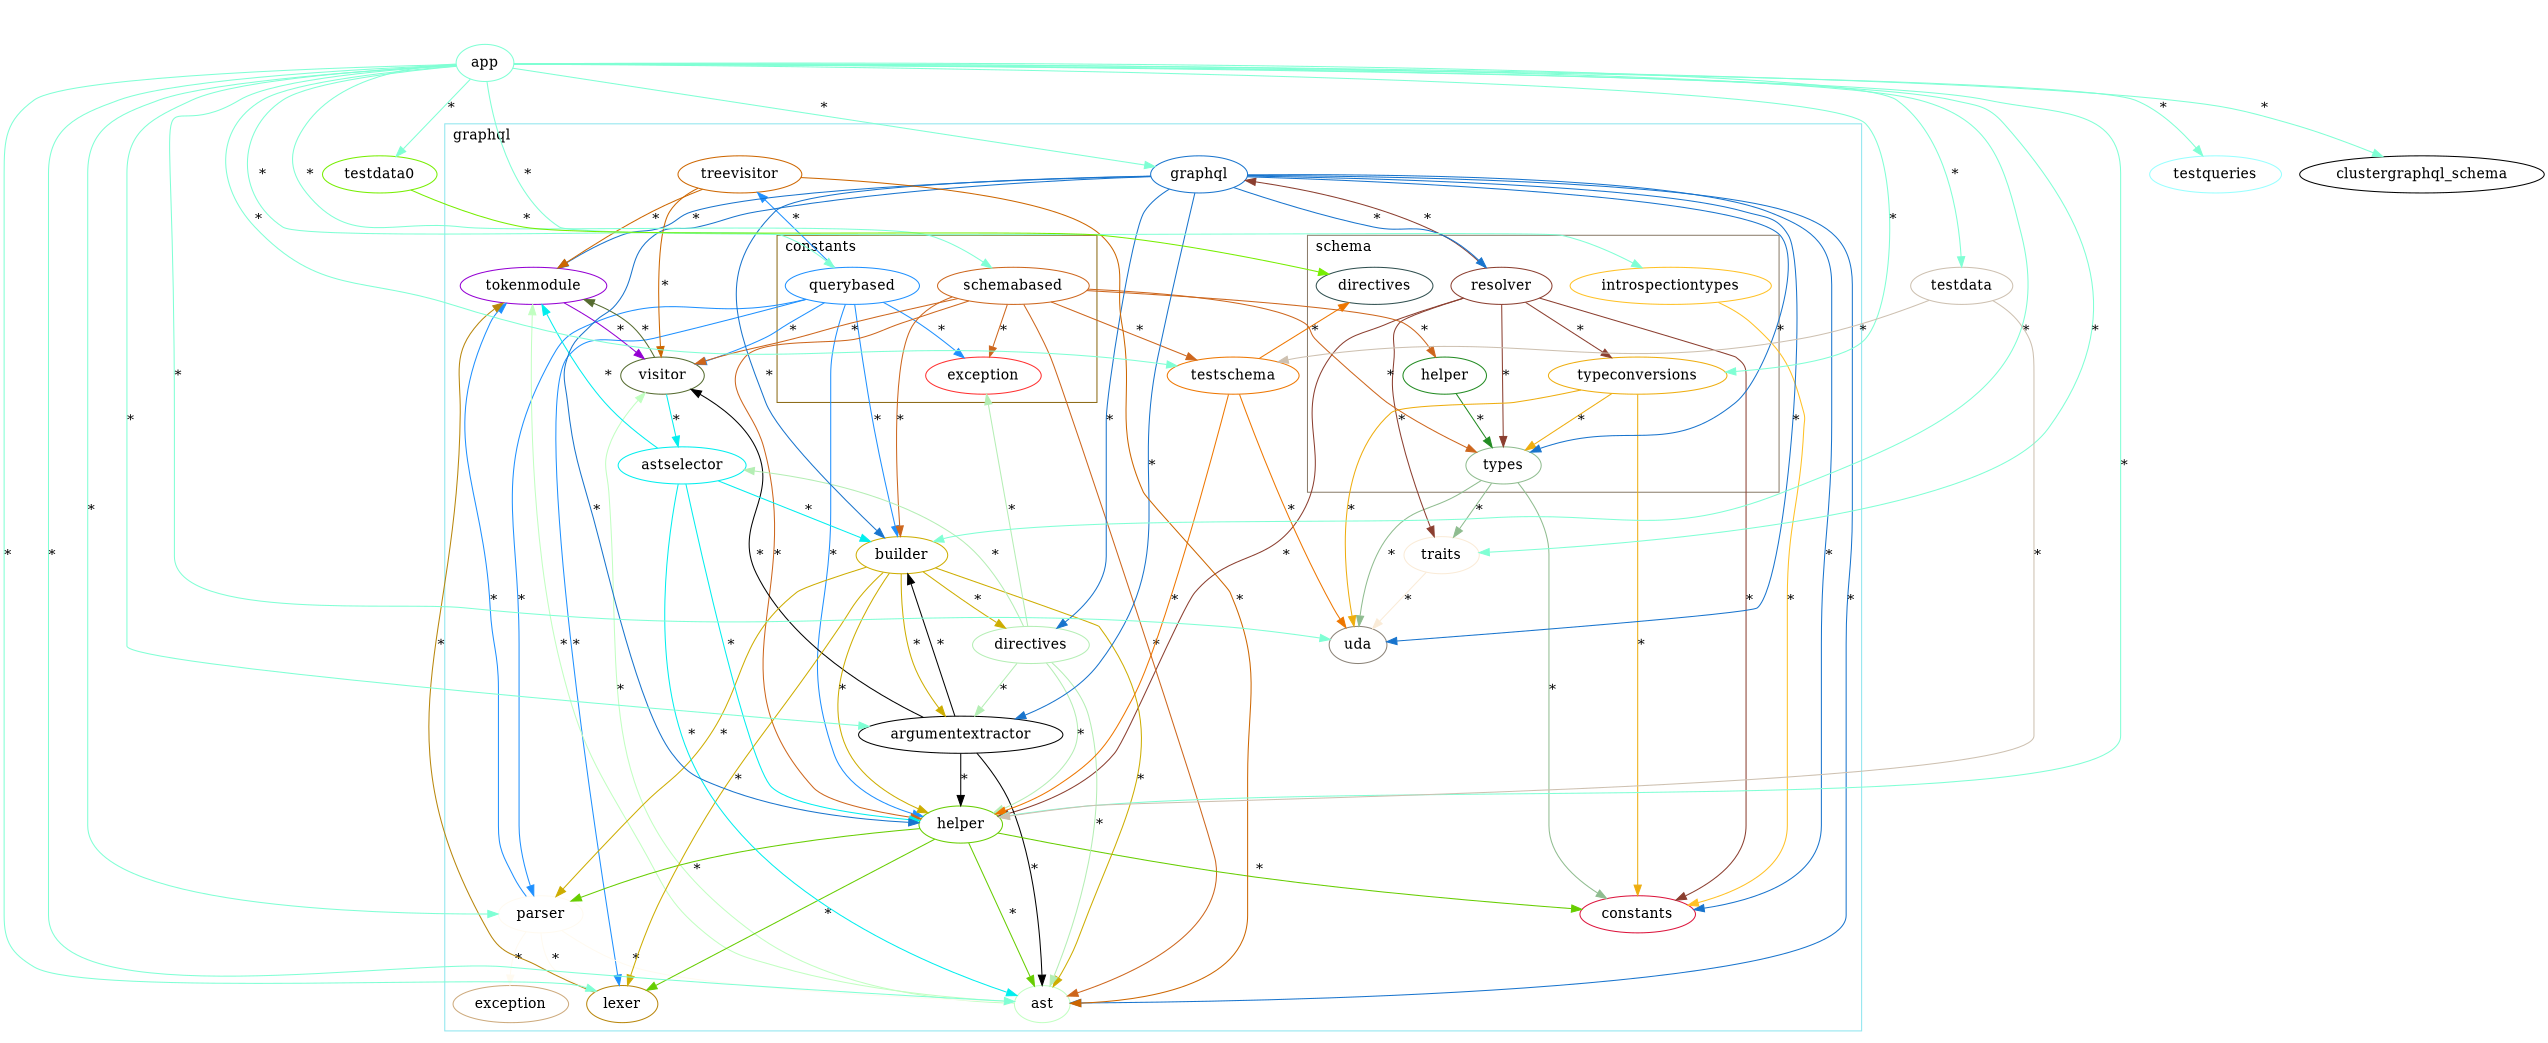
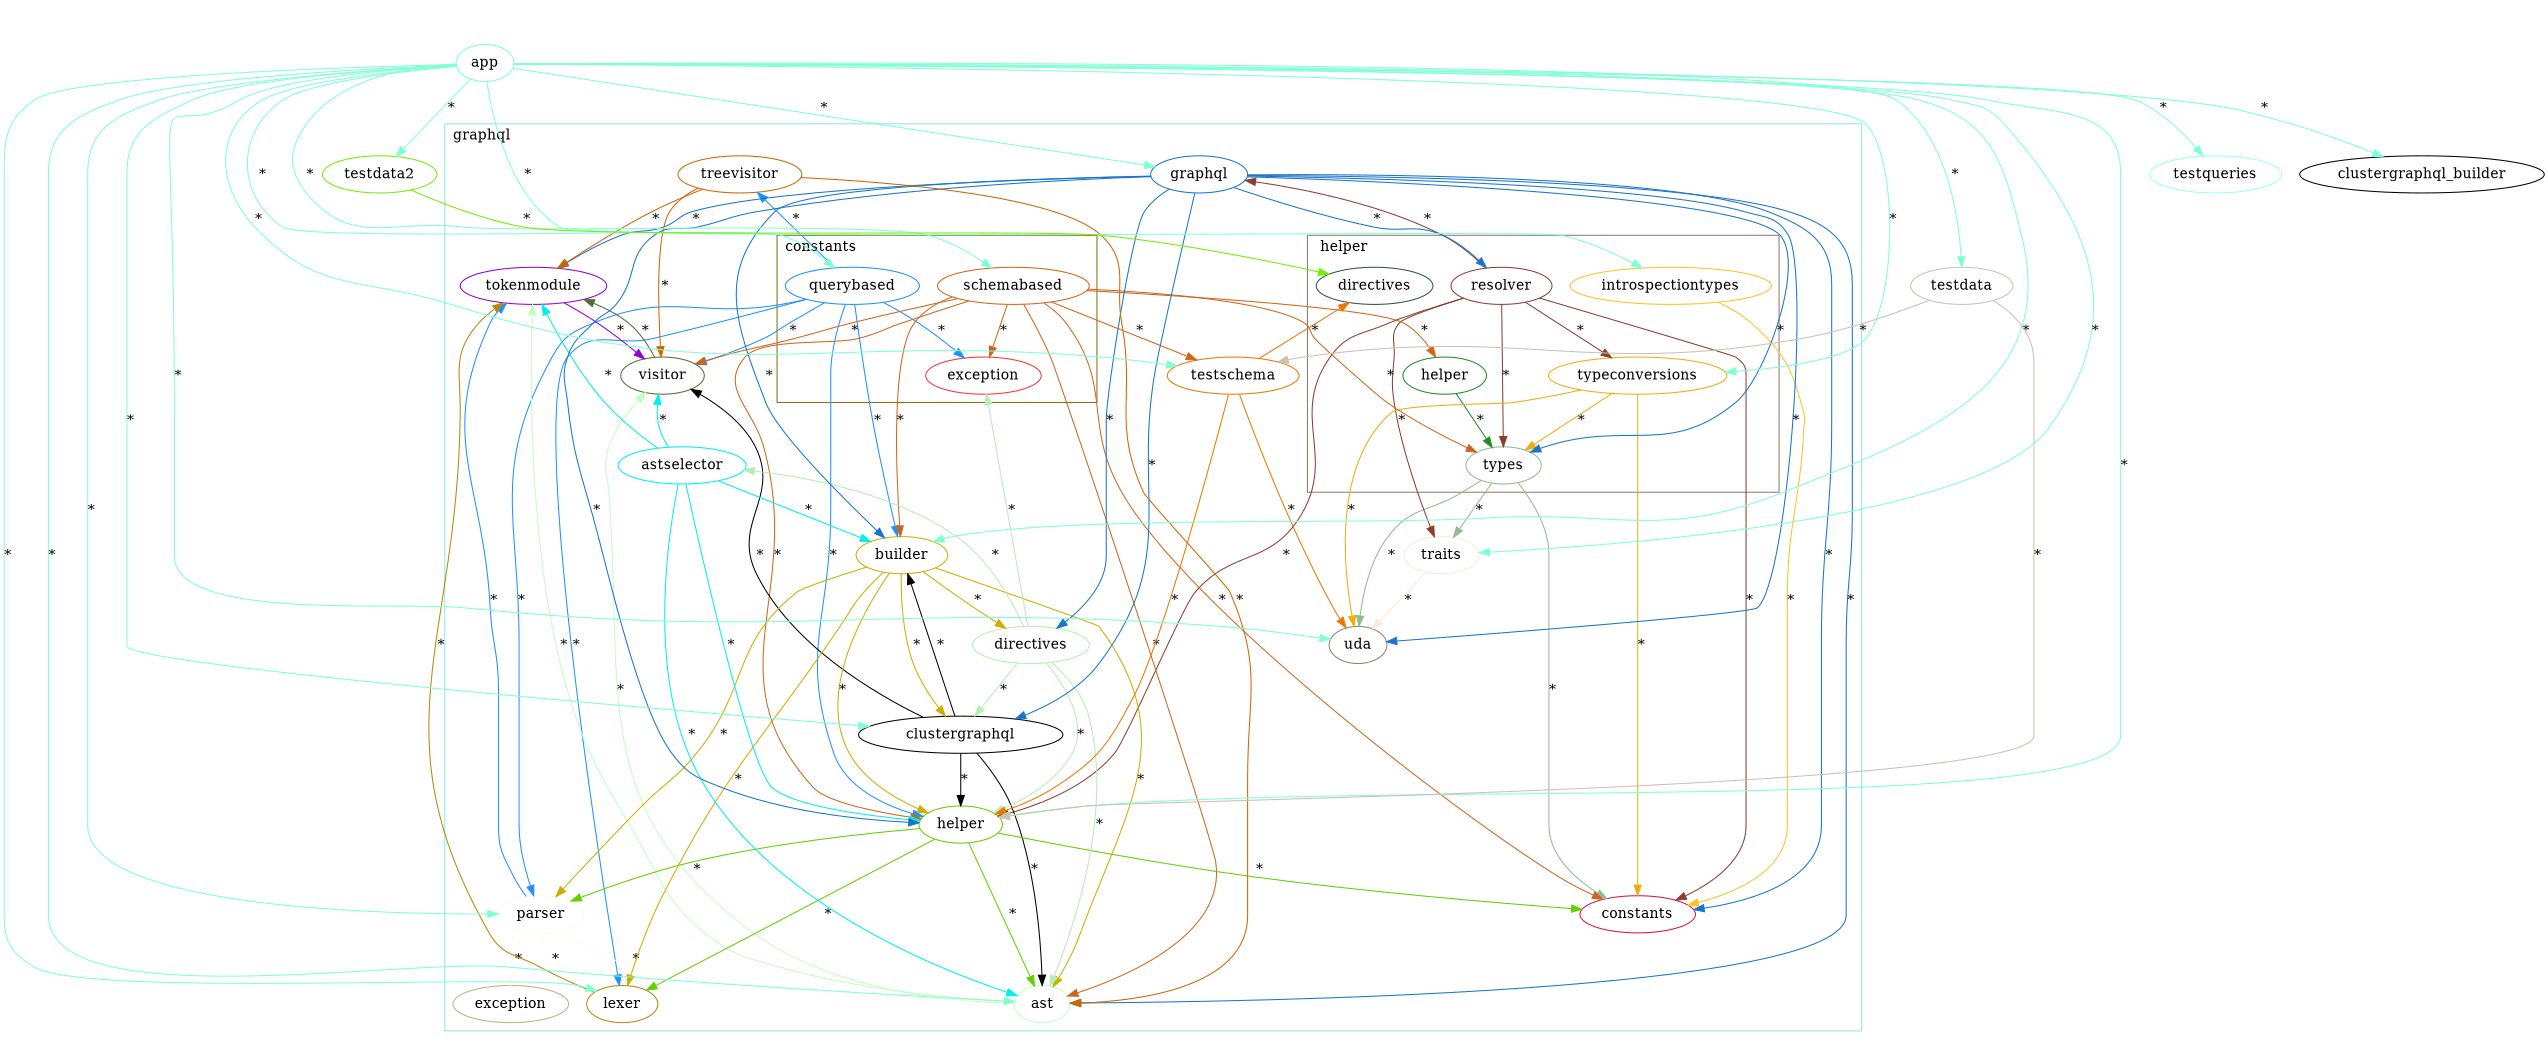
(380, 174) -> (380, 174)
(2422, 174) -> (2422, 174)
(1344, 247) -> (1344, 247)
(671, 415) -> (659, 427)
none -> (1260, 646)
(961, 735) -> (961, 735)
